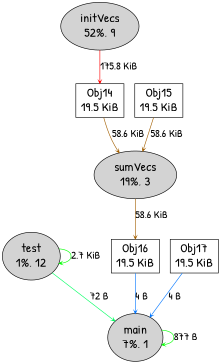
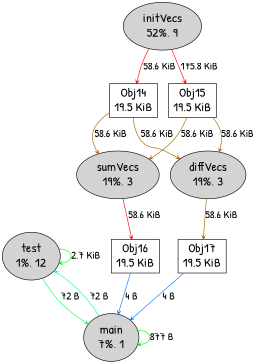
none -> (178, 65)
(119, 67) -> (159, 67)
none -> (208, 175)
(135, 217) -> (127, 217)
none -> (80, 292)
